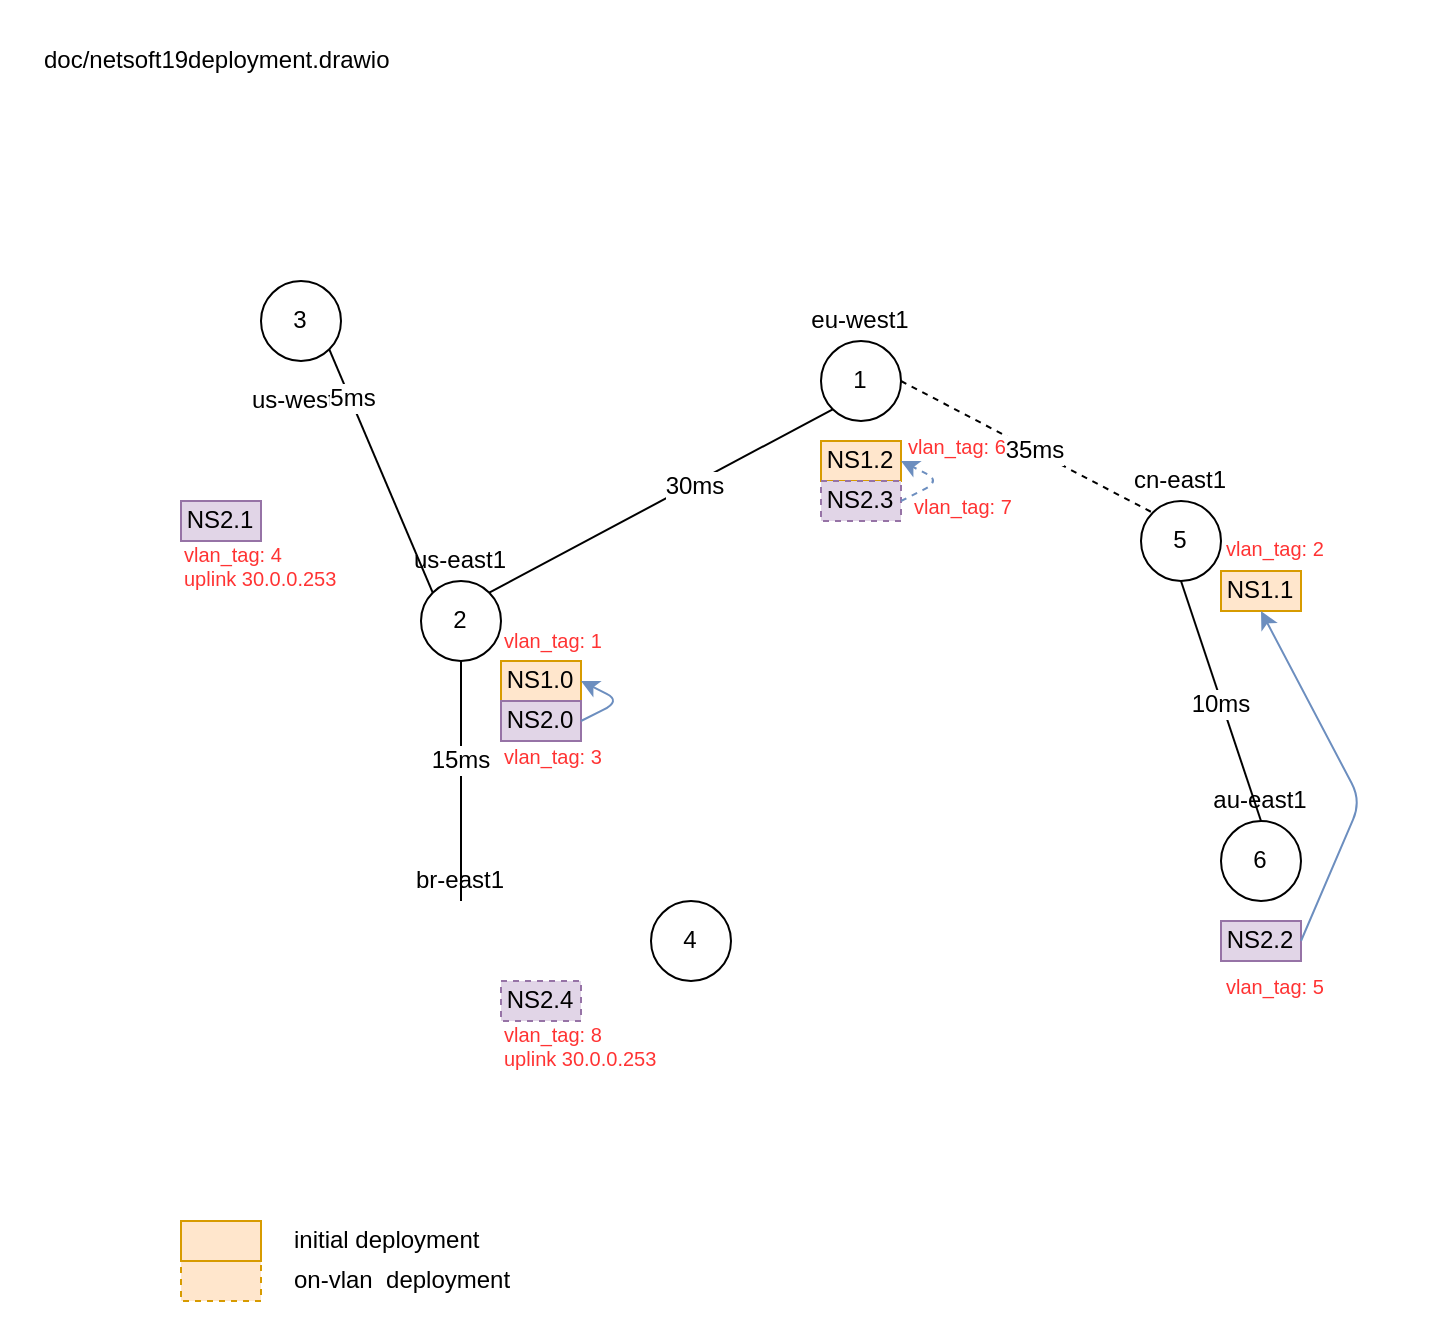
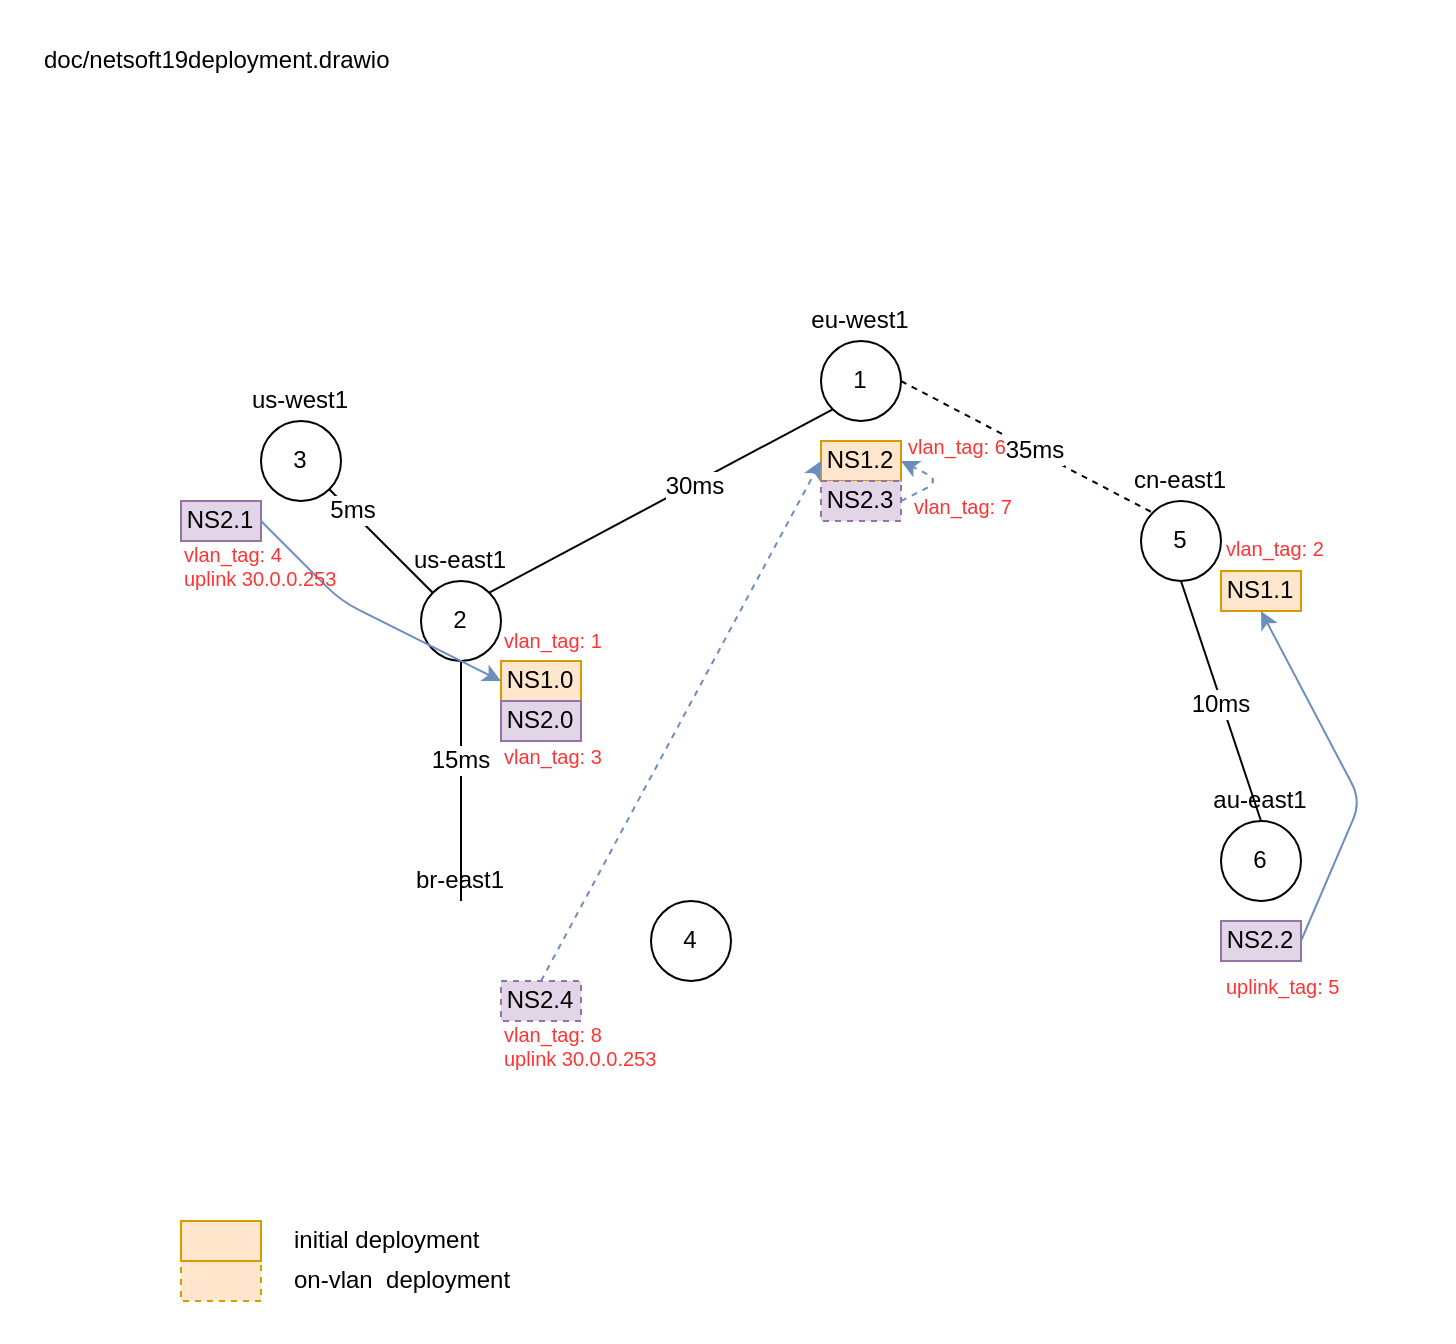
(301, 321) -> (301, 461)
none -> (369, 615)
(607, 708) -> none
none -> (678, 727)
(1281, 987) -> (1289, 987)
